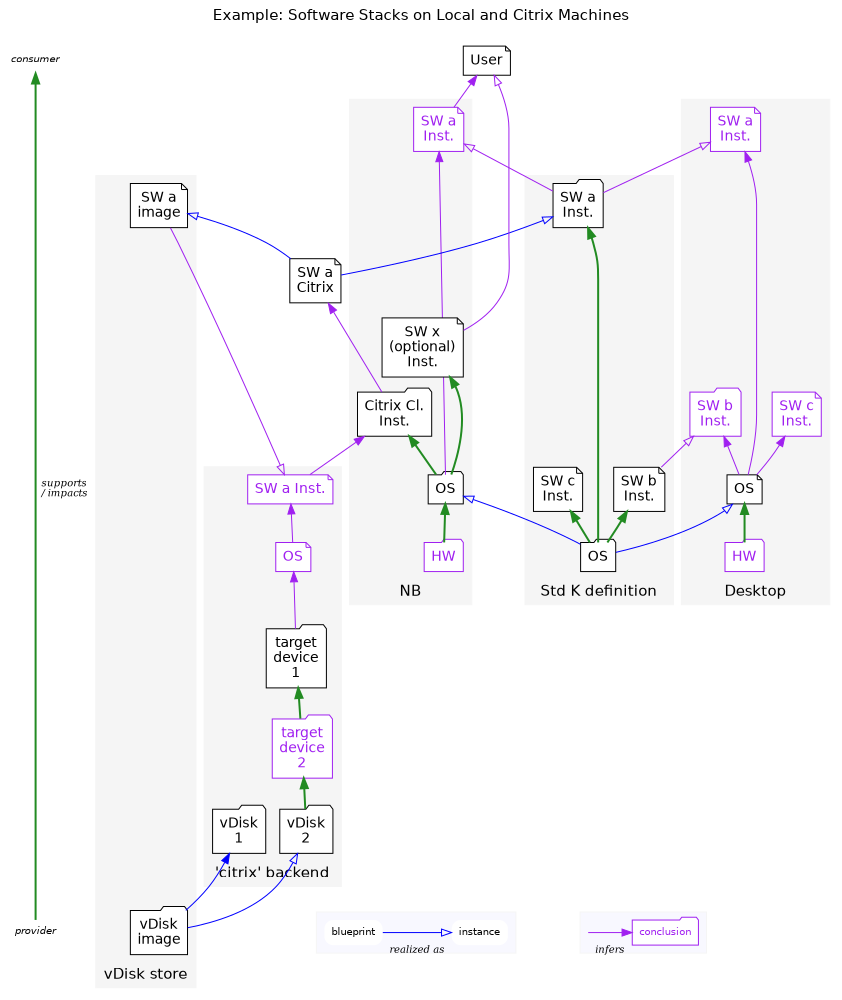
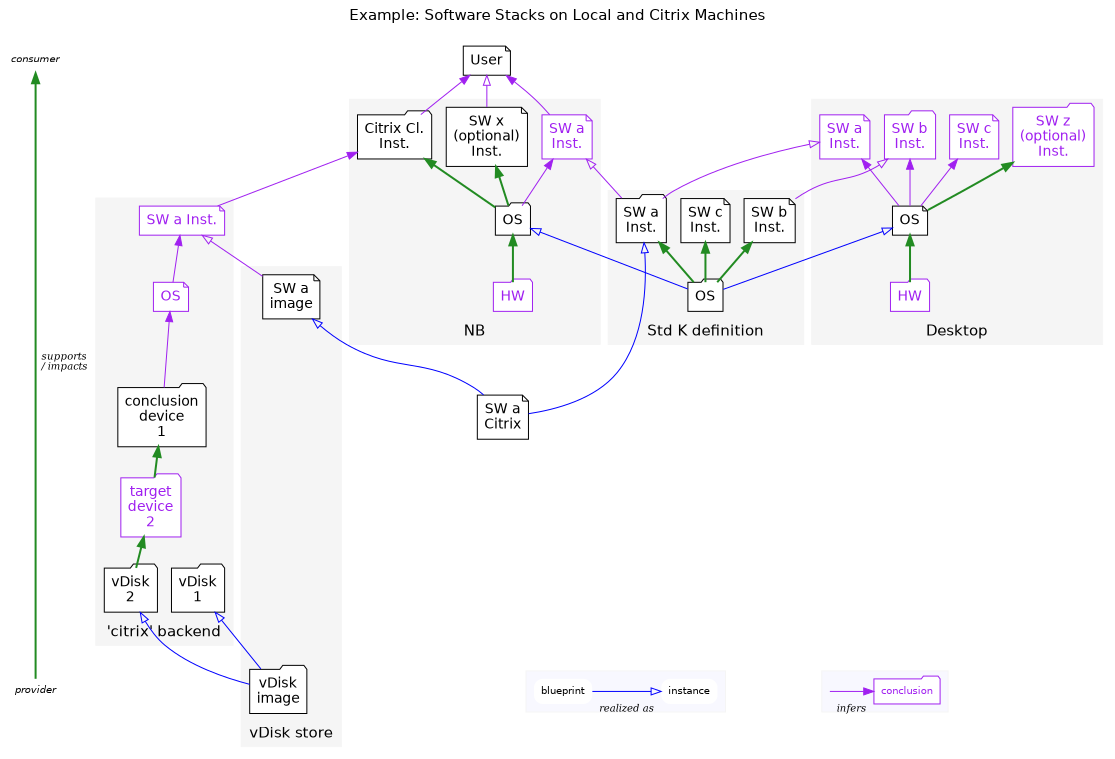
none -> (1053, 137)
(358, 352) -> (447, 93)
(296, 658) -> (162, 417)
(204, 893) -> (248, 653)
